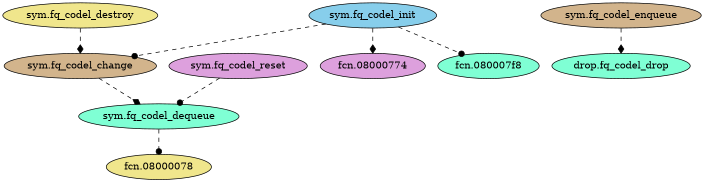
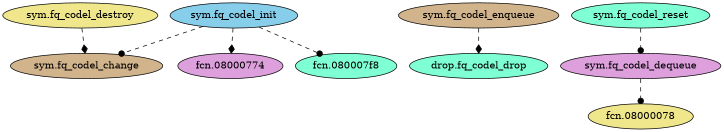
(238, 66) -> (641, 15)
(116, 89) -> none
(159, 116) -> (641, 66)
